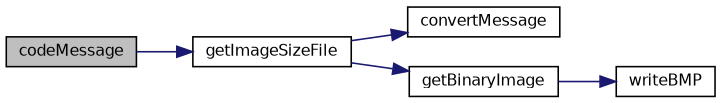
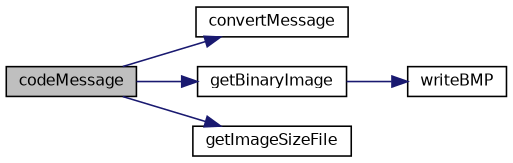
(371, 38) -> (164, 54)
(372, 66) -> (159, 82)
